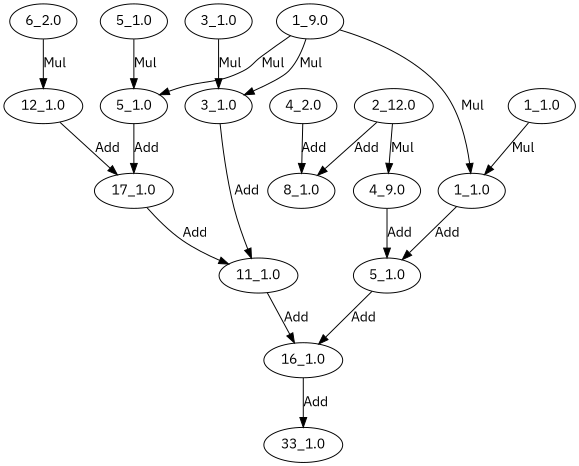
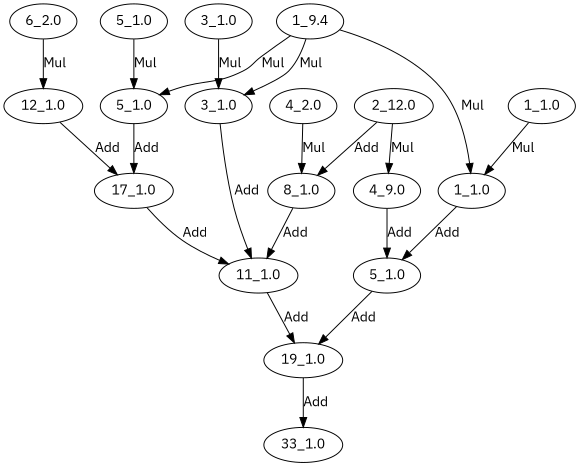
(310, 21) -> (310, 21)
(314, 148) -> (314, 148)
none -> (282, 229)
(303, 360) -> (303, 360)
